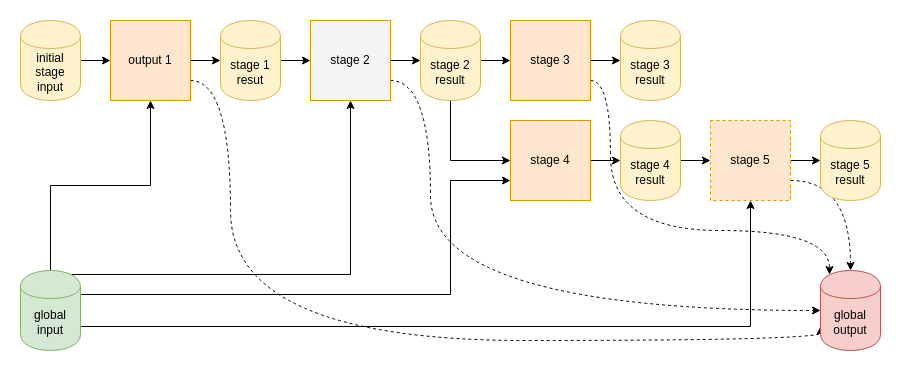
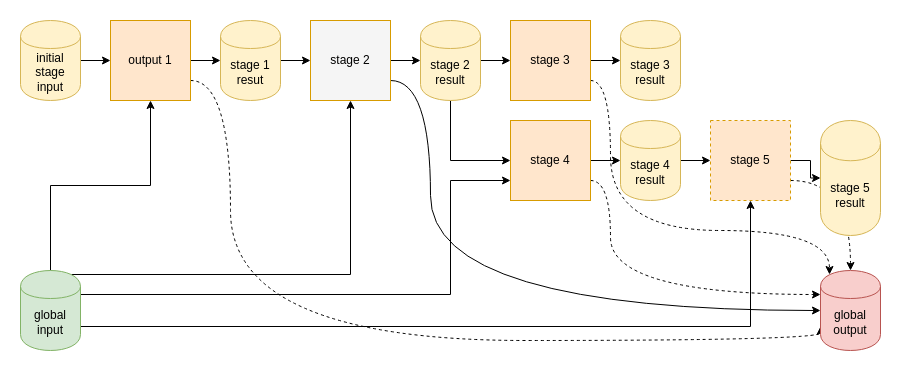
(851, 161) -> (851, 178)
none -> (672, 283)
(538, 285) -> (538, 285)
